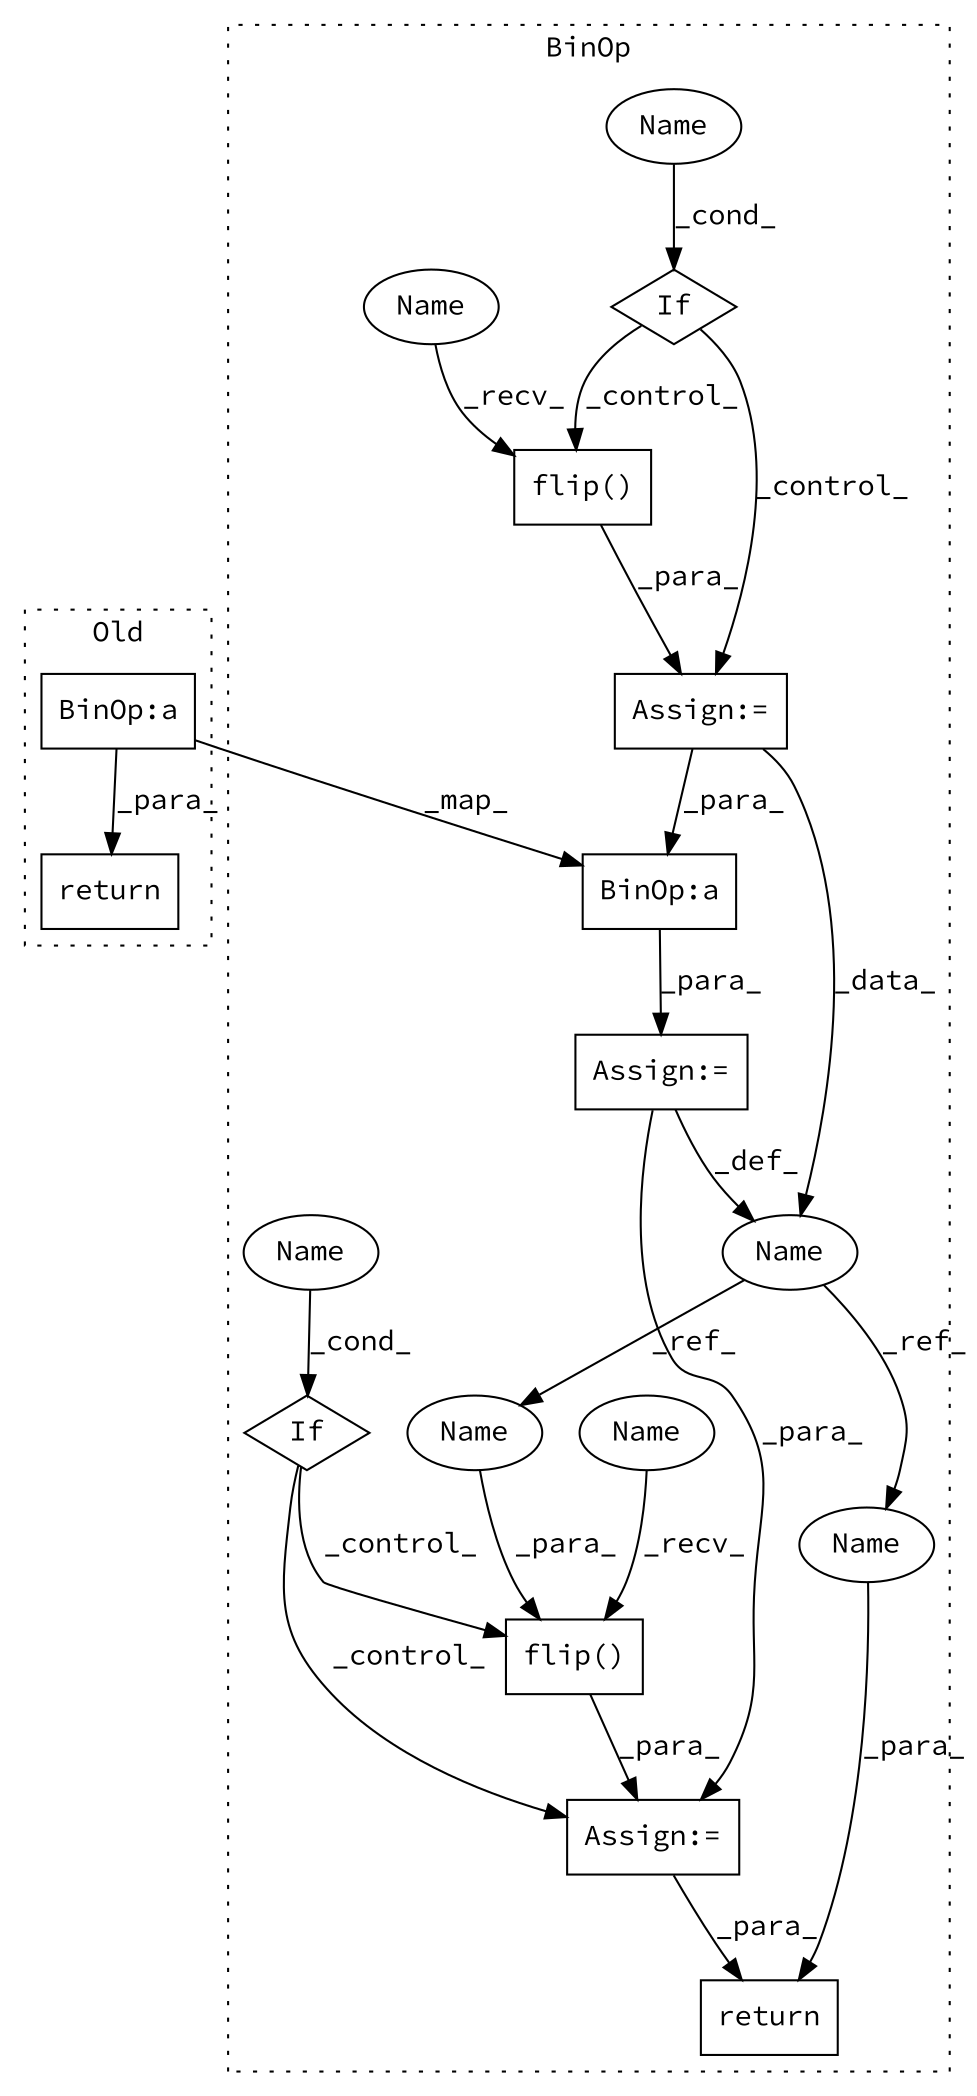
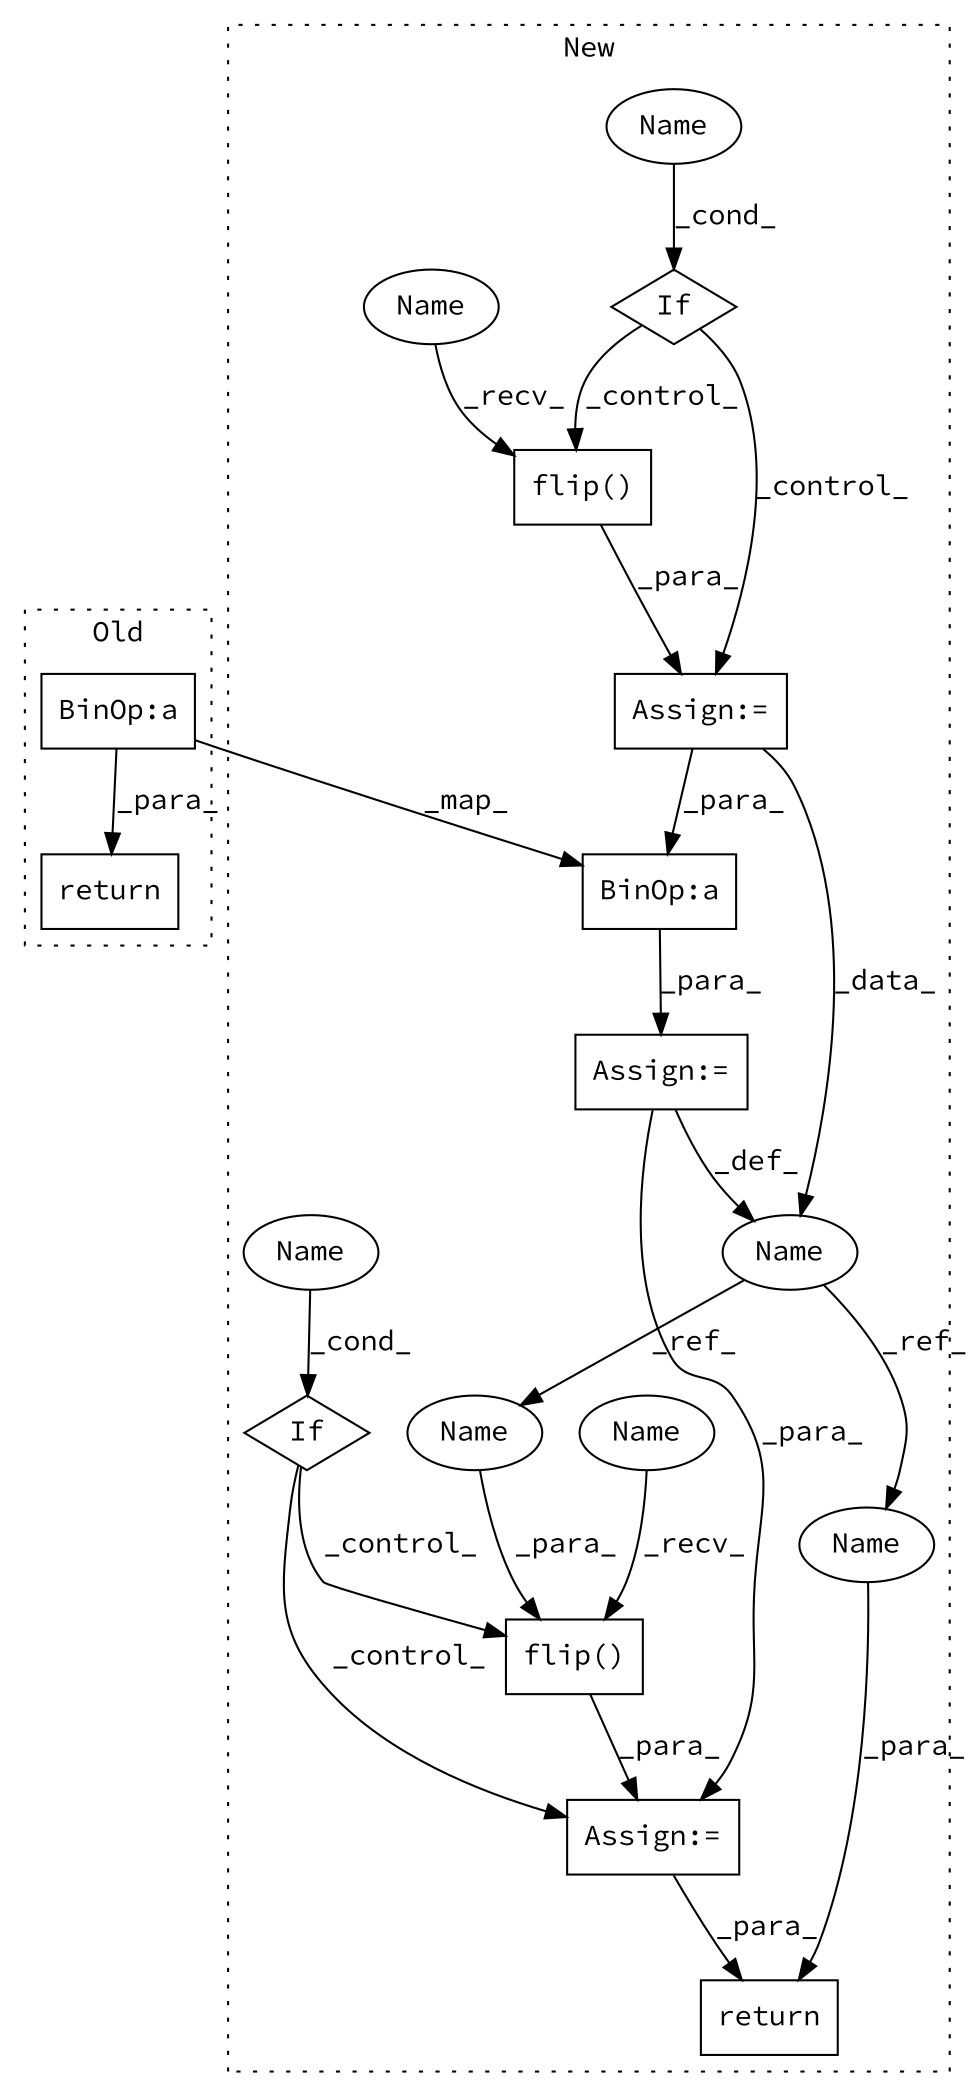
(589, 49) -> (589, 49)
